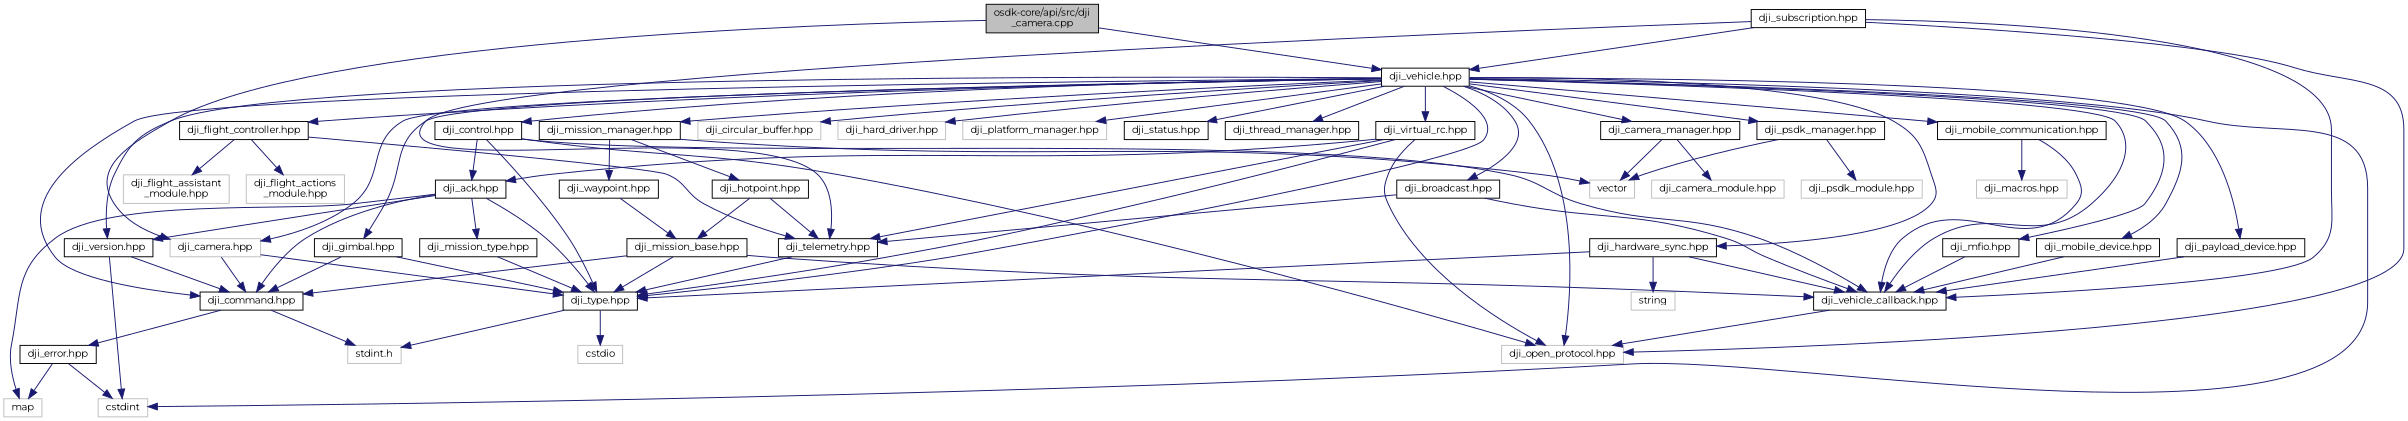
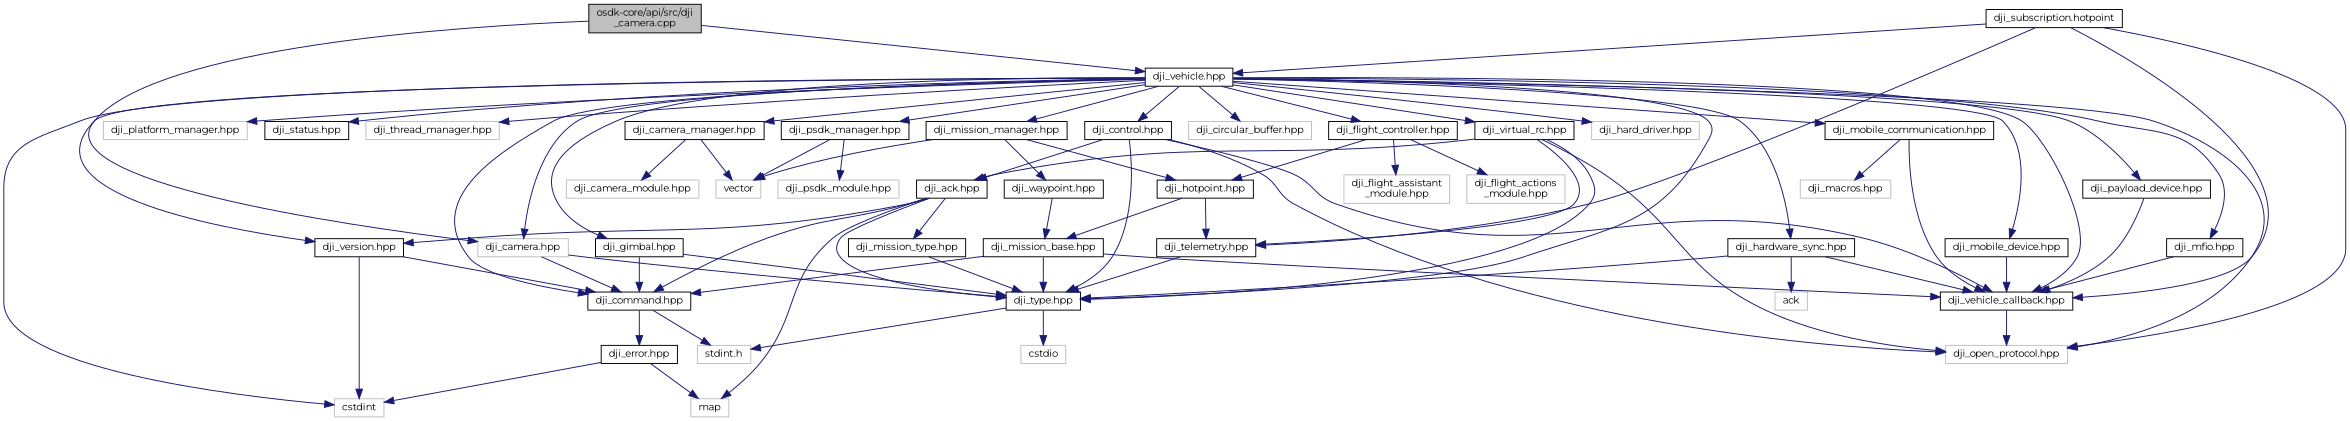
(1808, 19) -> (2054, 19)
(1292, 131) -> (433, 131)
(555, 160) -> (1304, 158)
(1448, 189) -> none
(1653, 301) -> (1791, 301)
